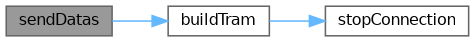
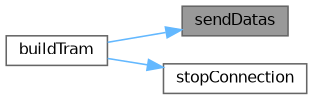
(132, 21) -> (137, 37)
